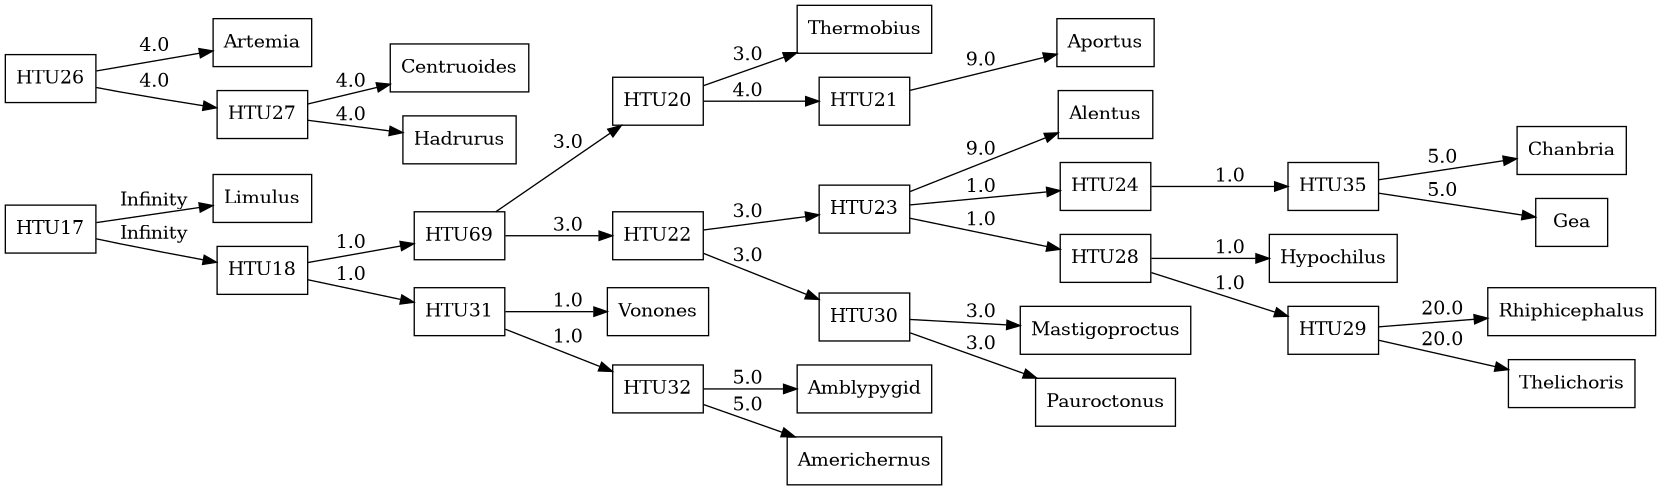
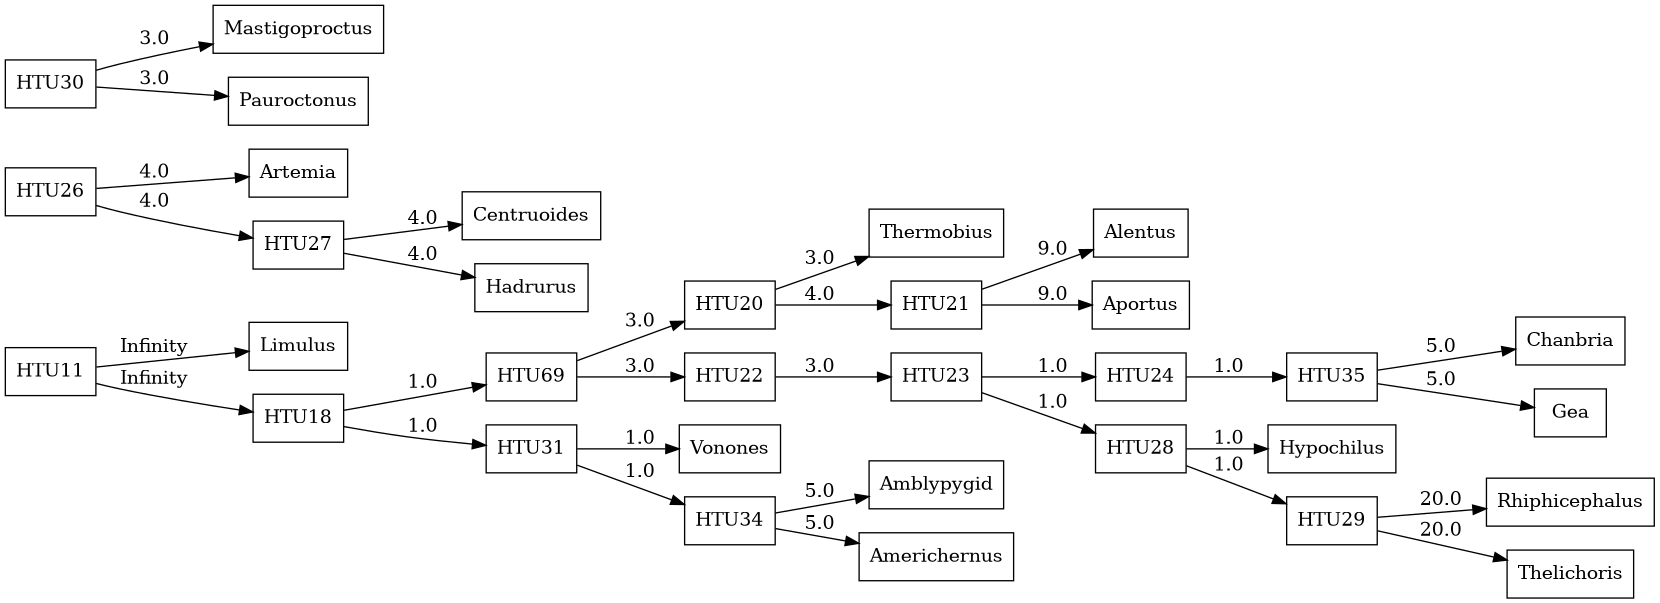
(978, 165) -> (1031, 272)
(51, 229) -> (51, 372)
(755, 274) -> none
(658, 389) -> (730, 521)
